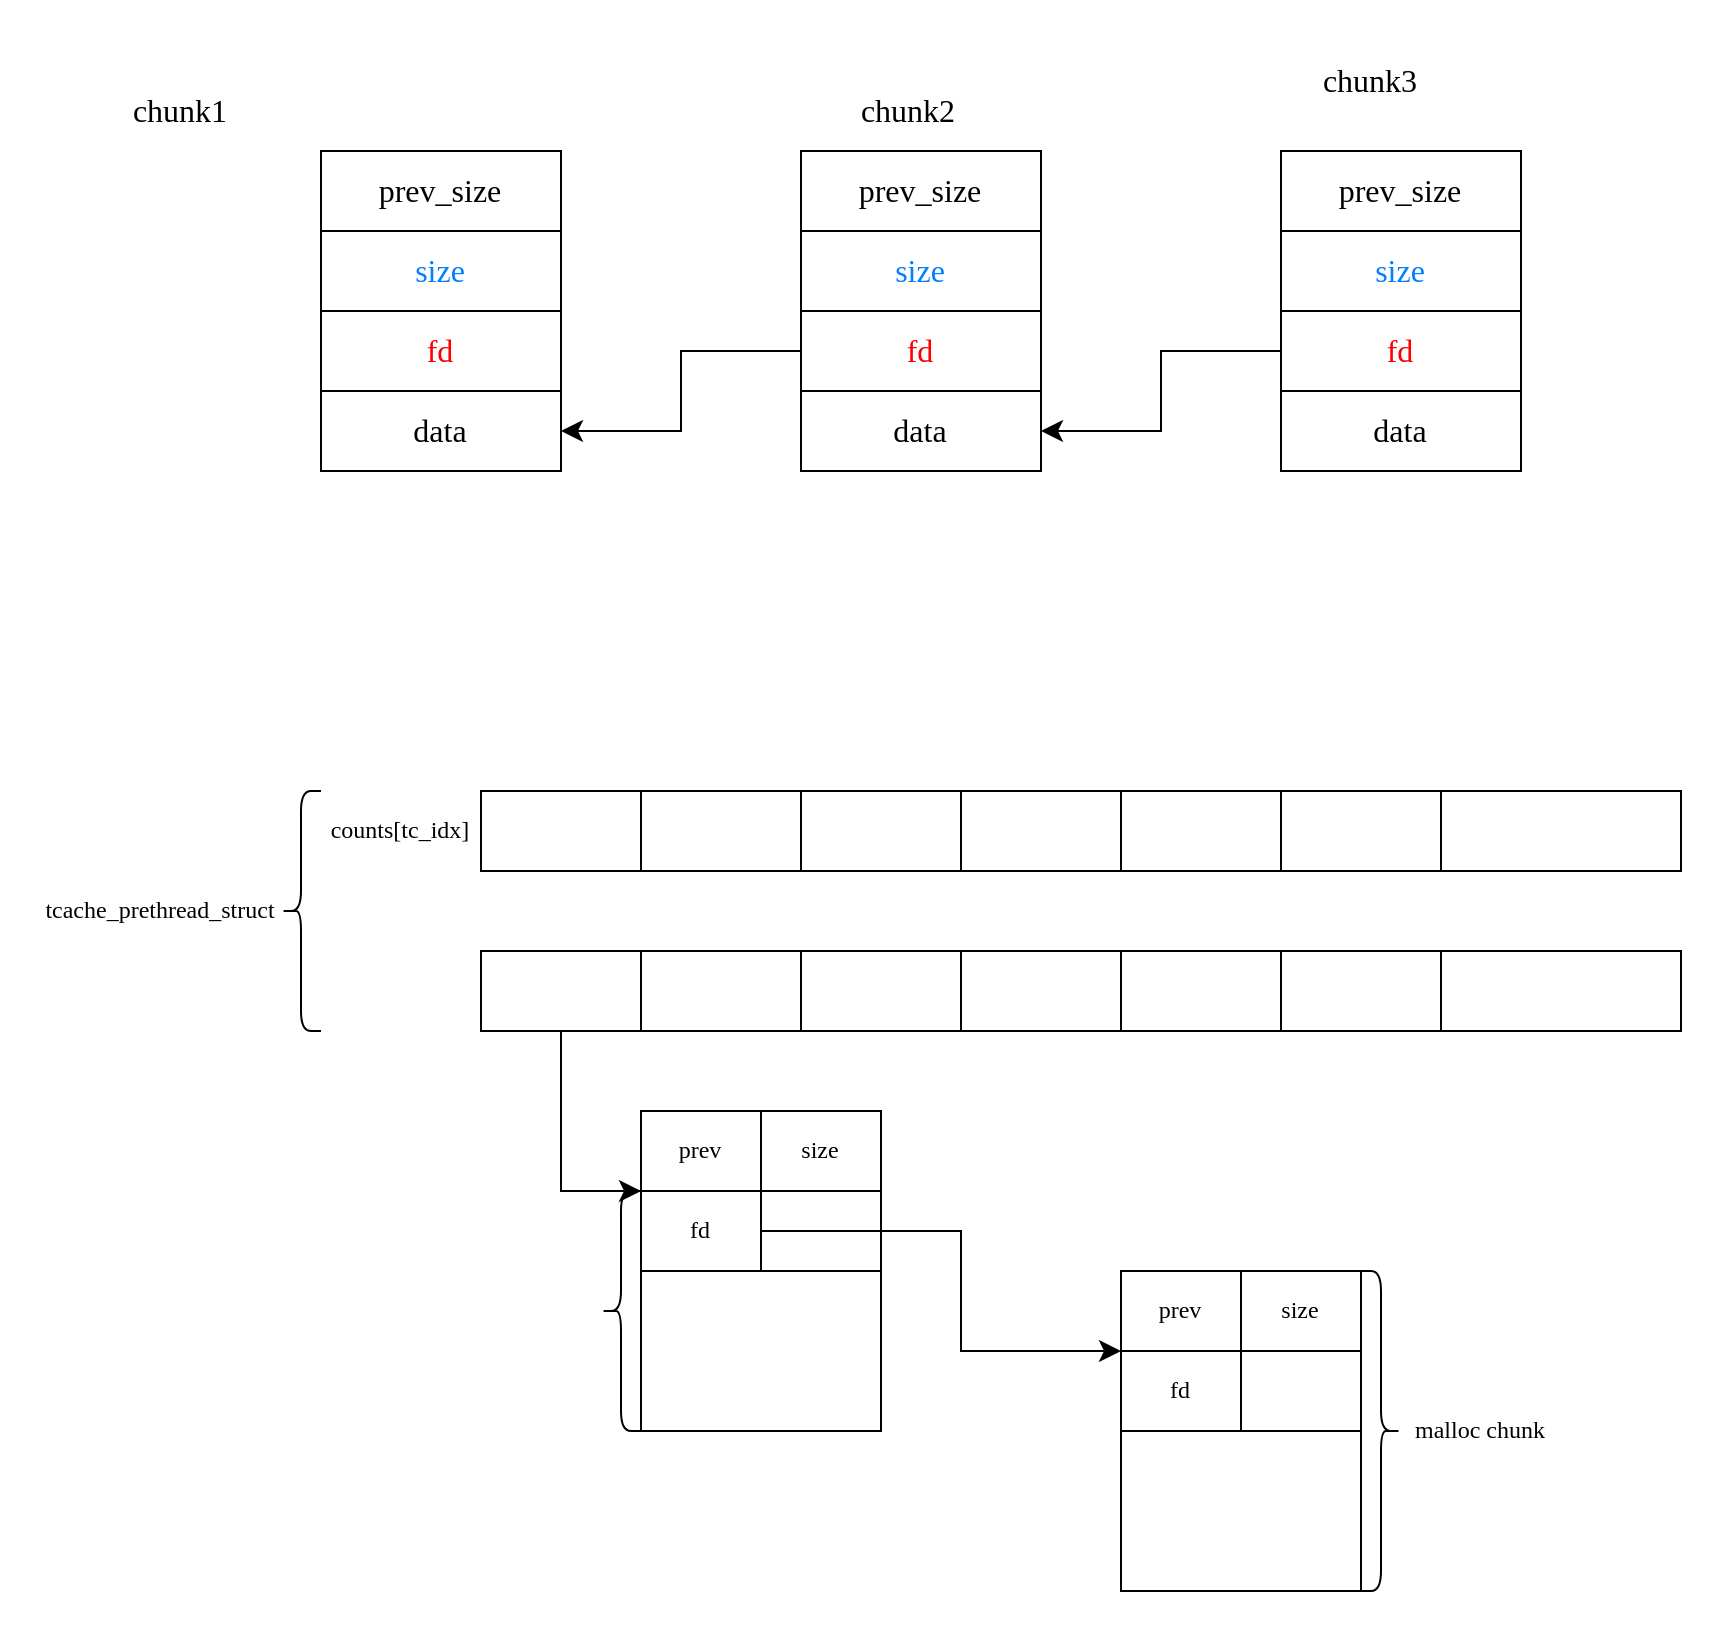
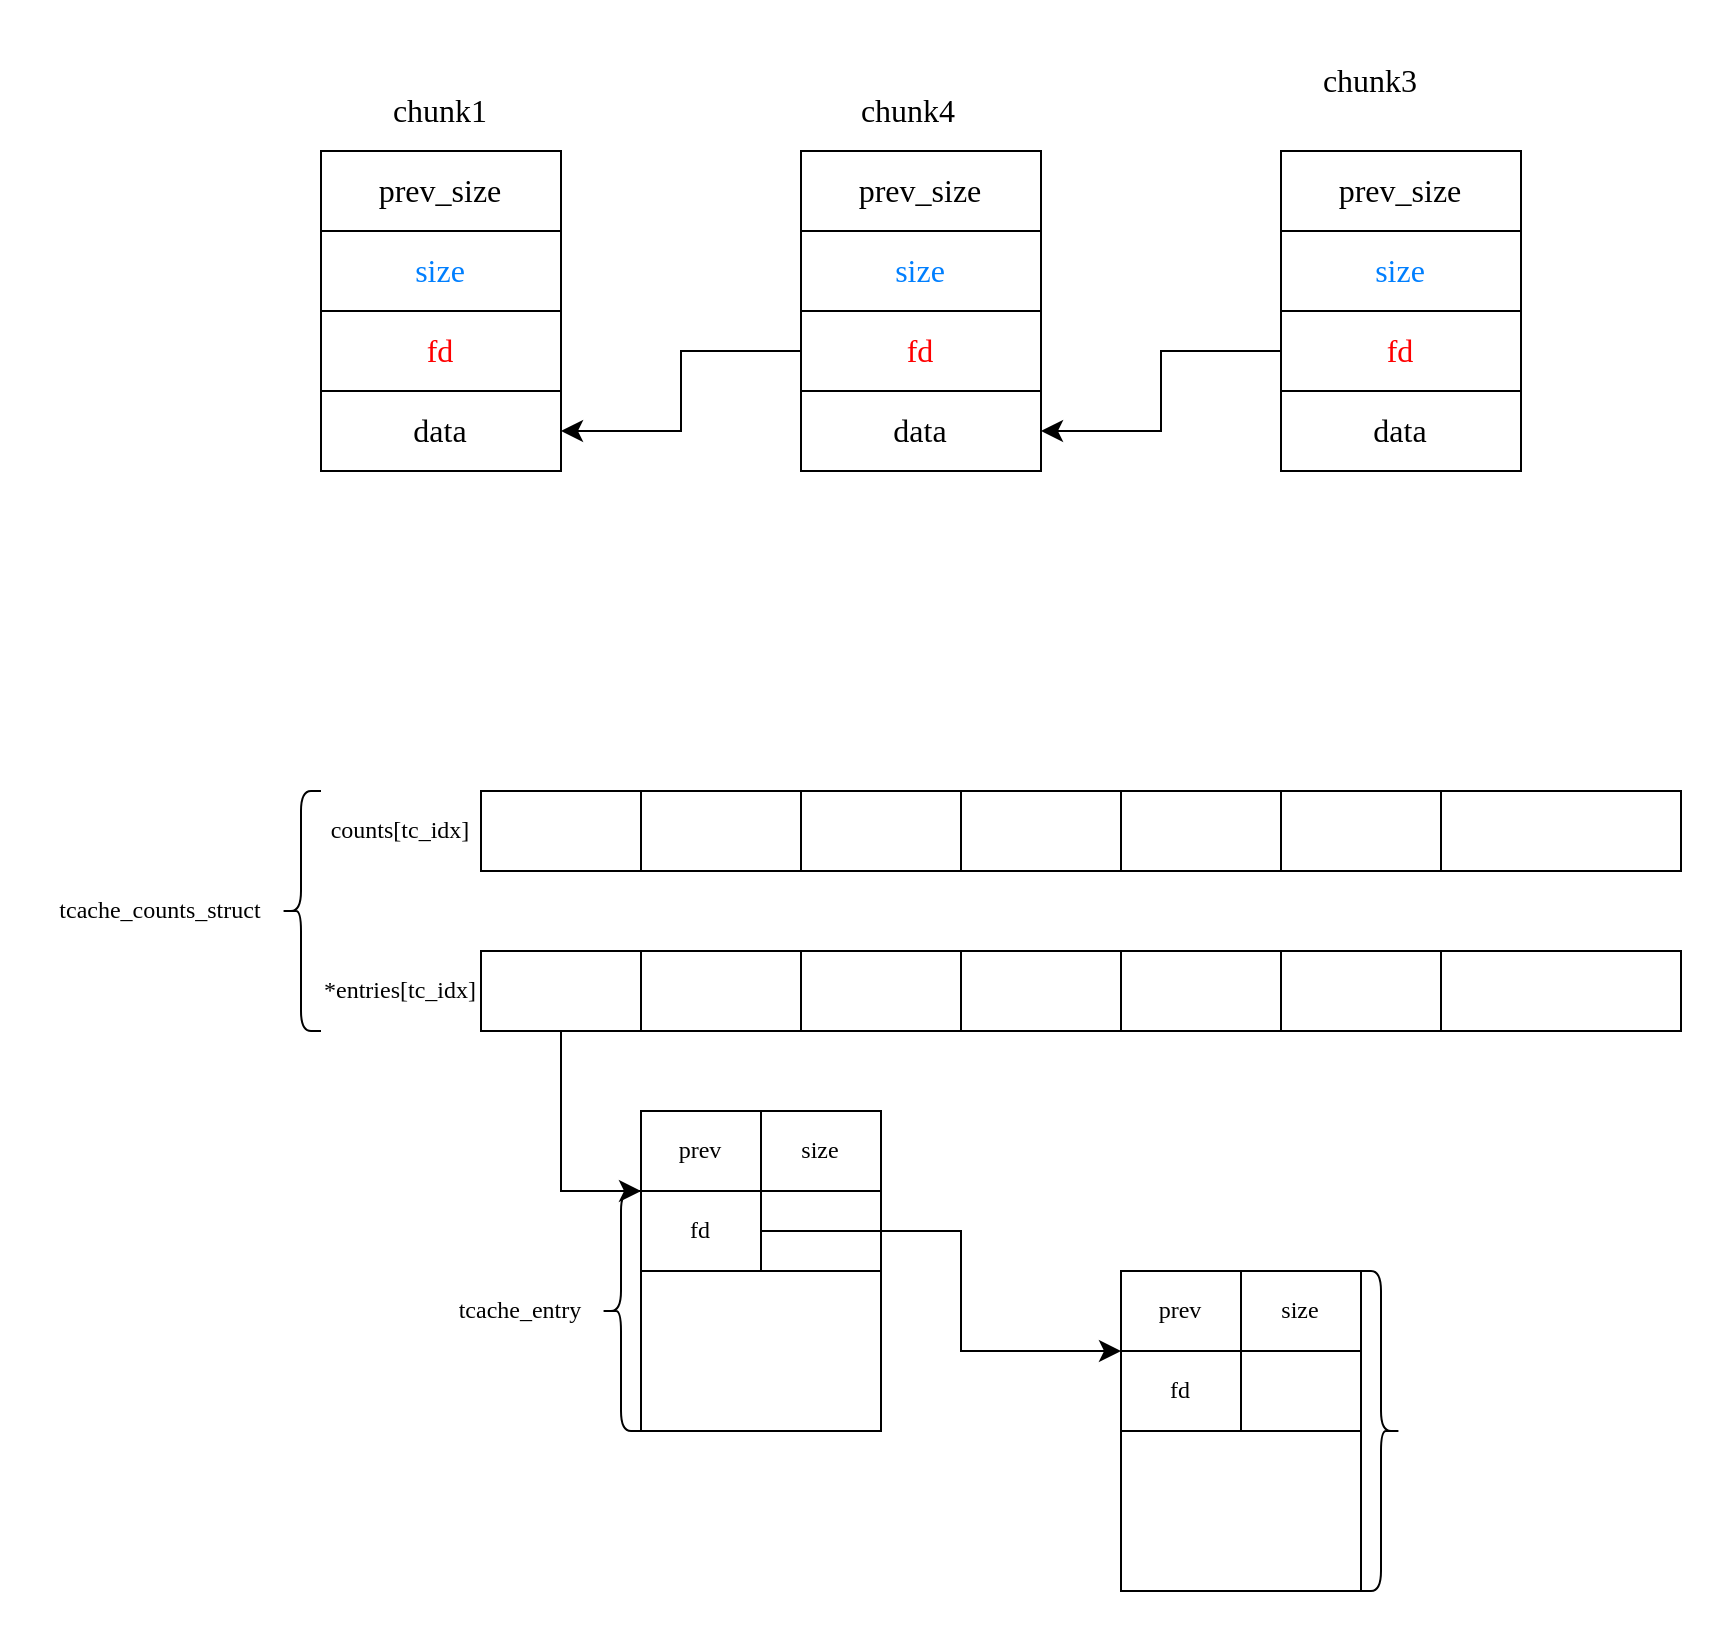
(181, 111) -> (441, 111)
(909, 111) -> (909, 111)
(161, 911) -> (161, 911)
none -> (401, 991)
none -> (521, 1311)
(1481, 1431) -> none
